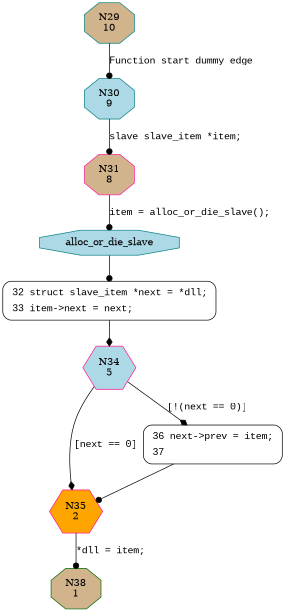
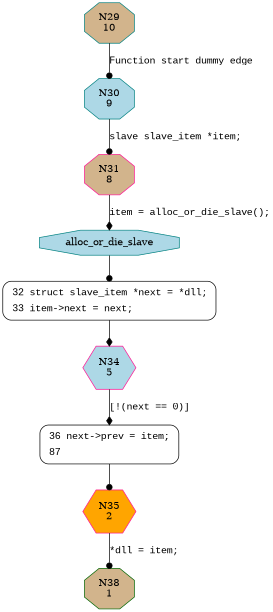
(109, 210) -> (109, 208)
(72, 431) -> none
(158, 452) -> (55, 452)
